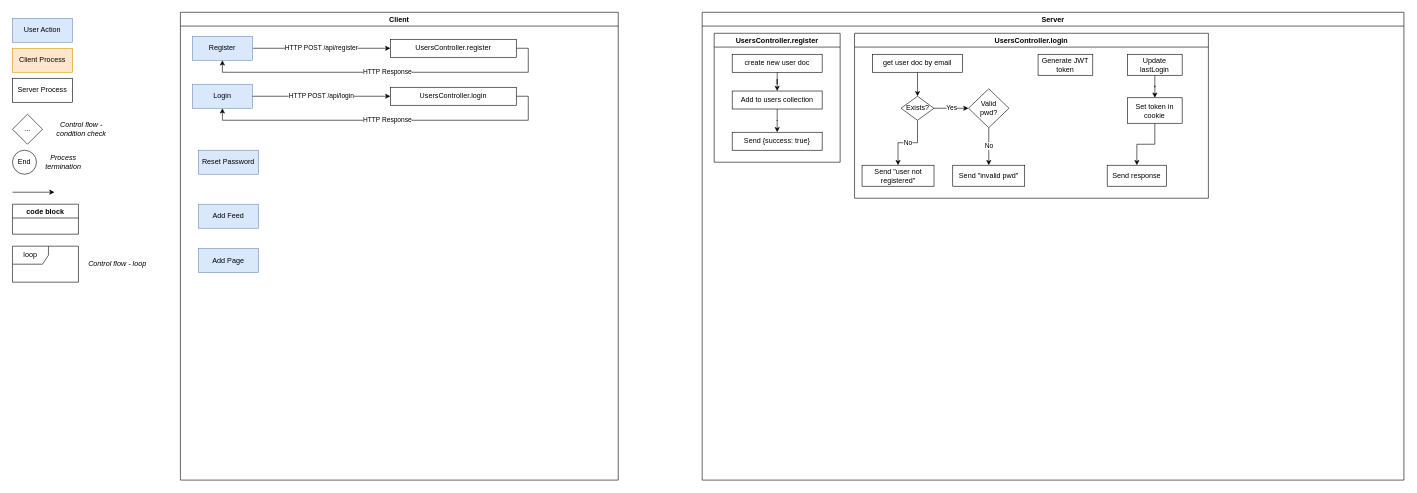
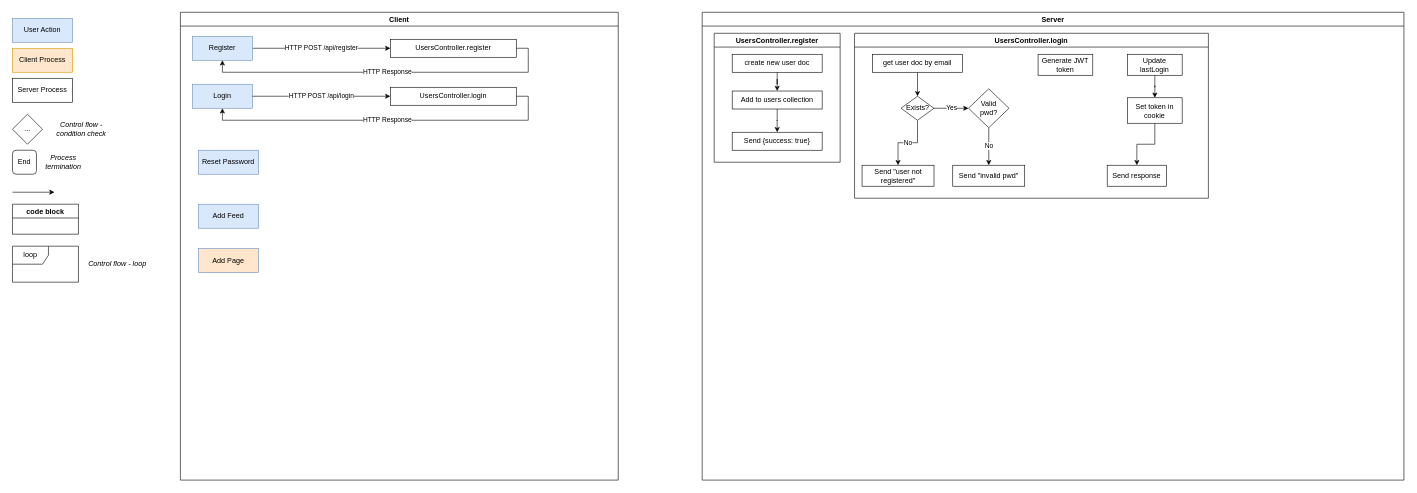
(24, 162) -> (24, 162)
(228, 261) -> (228, 261)
